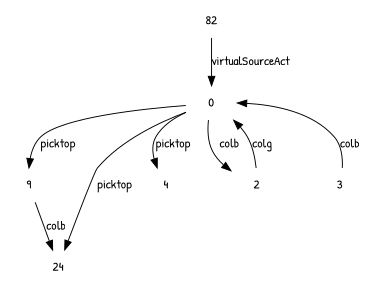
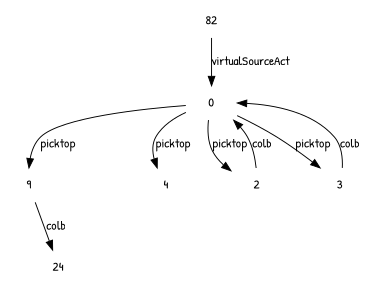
(230, 144) -> (230, 144)
(263, 144) -> (263, 144)
(107, 158) -> (276, 137)
